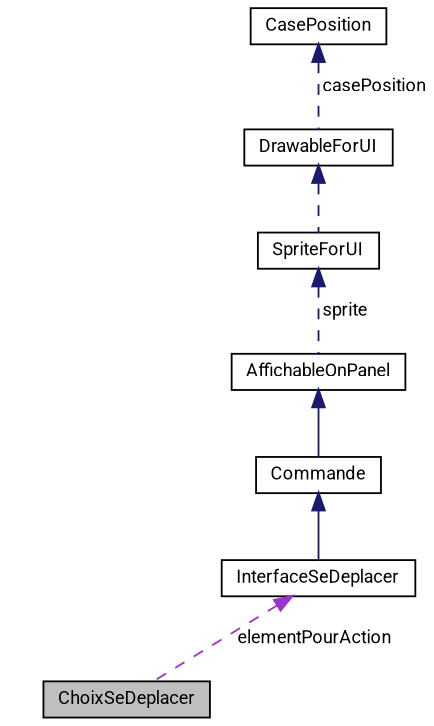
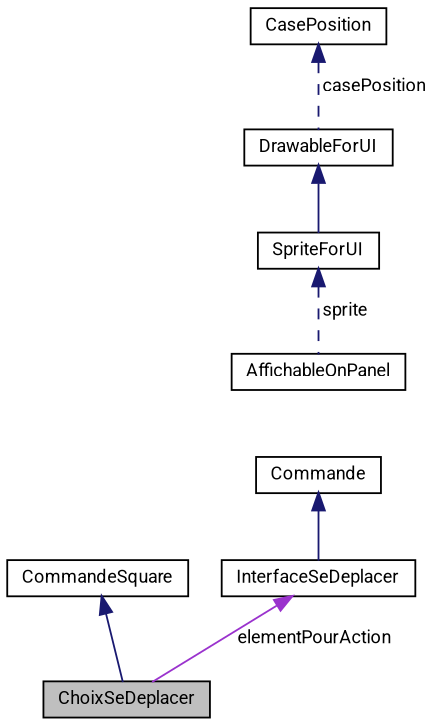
(319, 208) -> (319, 208)
(319, 433) -> none
none -> (98, 578)
(215, 644) -> (215, 644)
